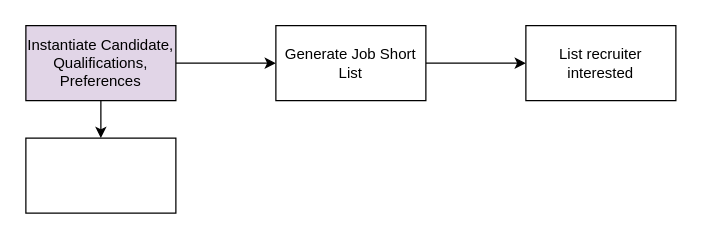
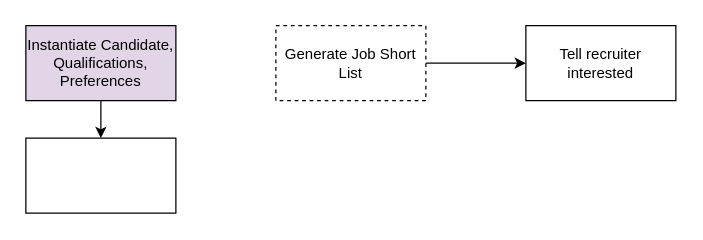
(222, 63) -> none
(351, 63) -> (351, 63)
(601, 63) -> (601, 63)
